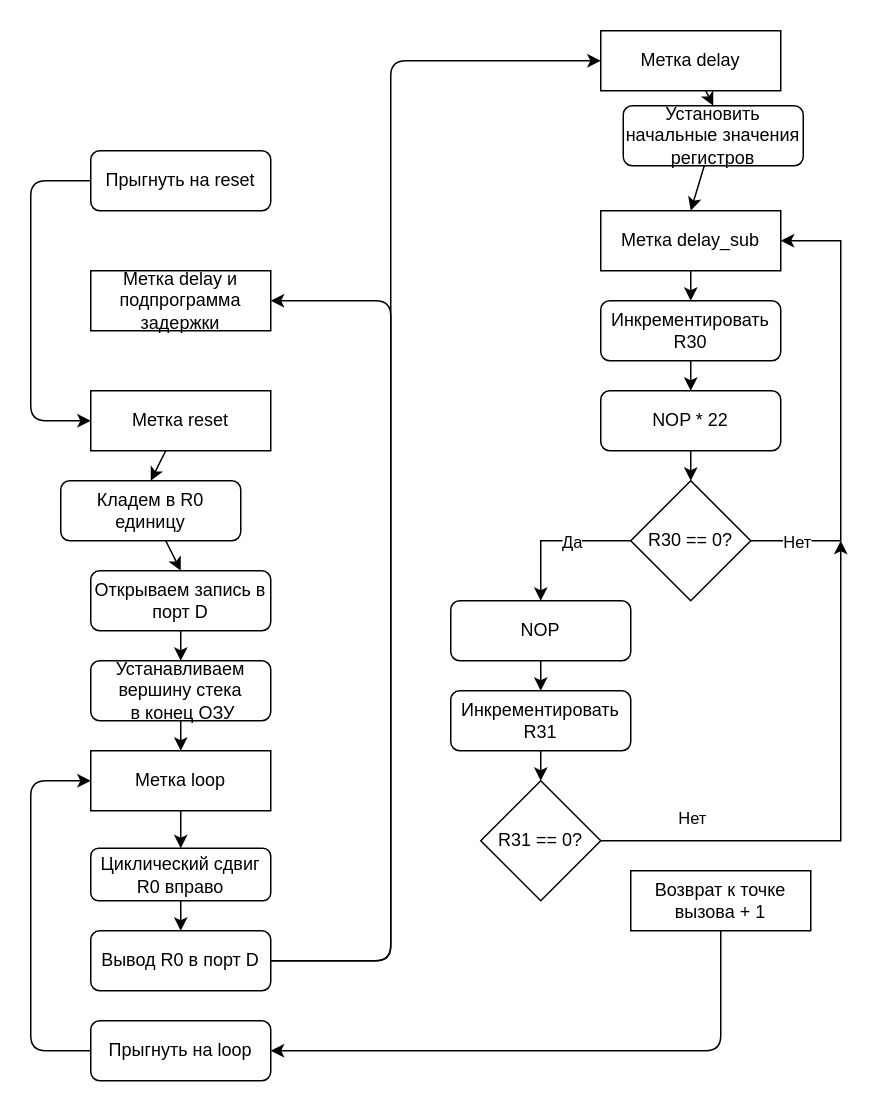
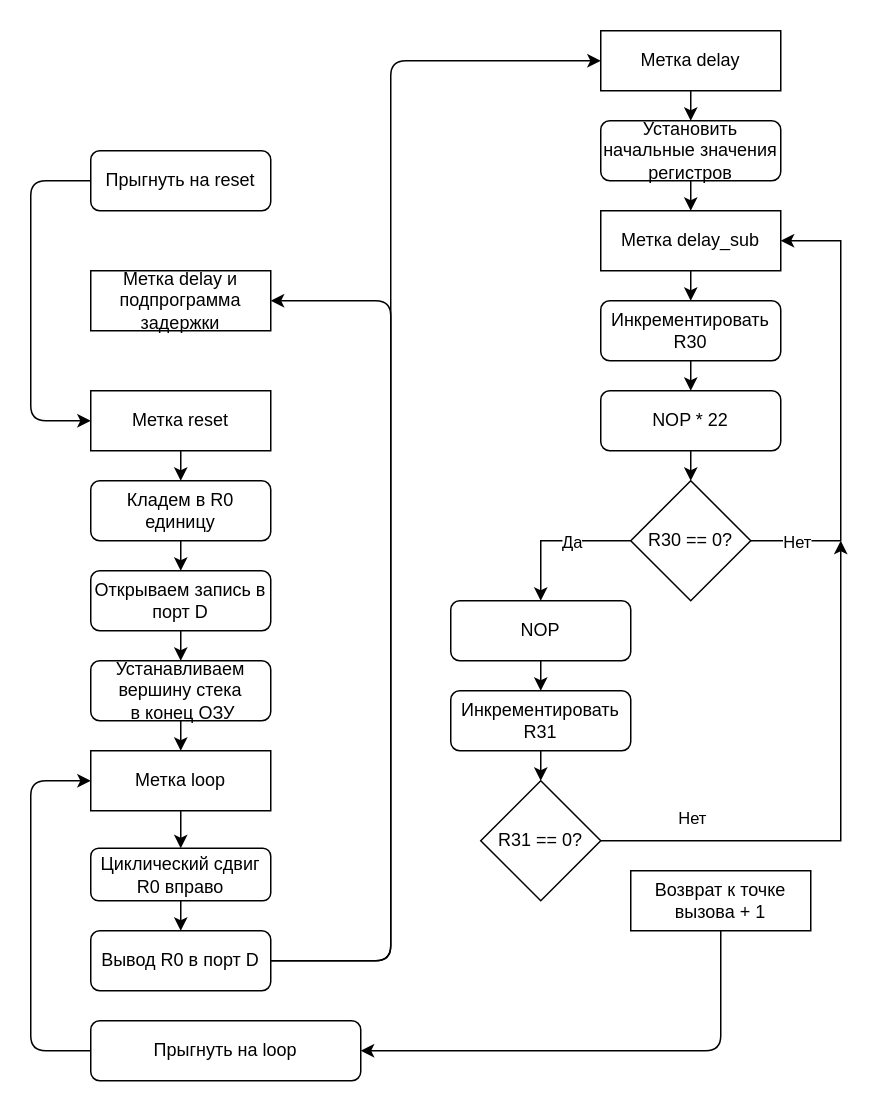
(713, 136) -> (691, 151)
(151, 511) -> (181, 511)
(181, 1051) -> (226, 1051)
